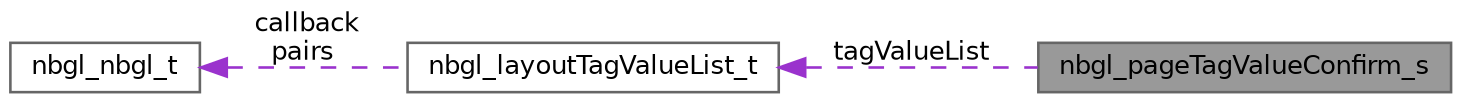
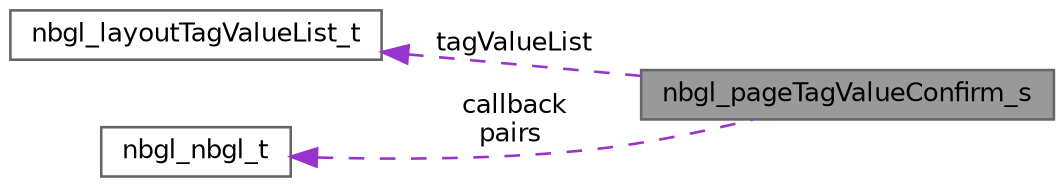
(317, 67) -> (537, 154)
